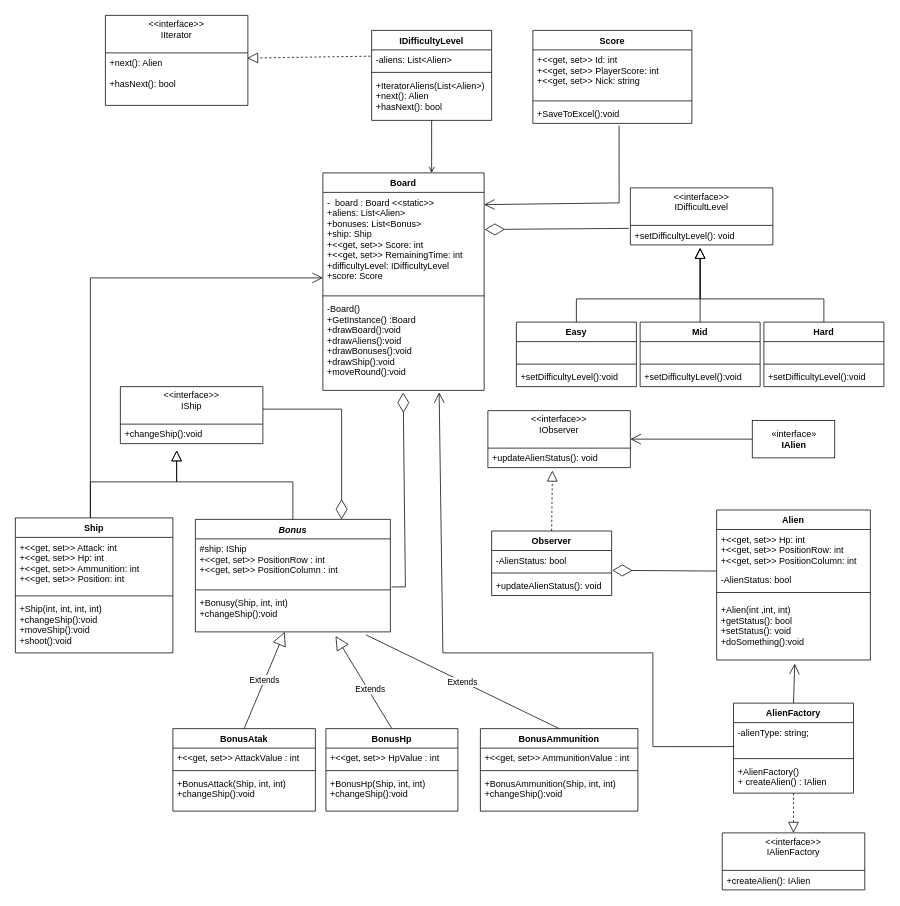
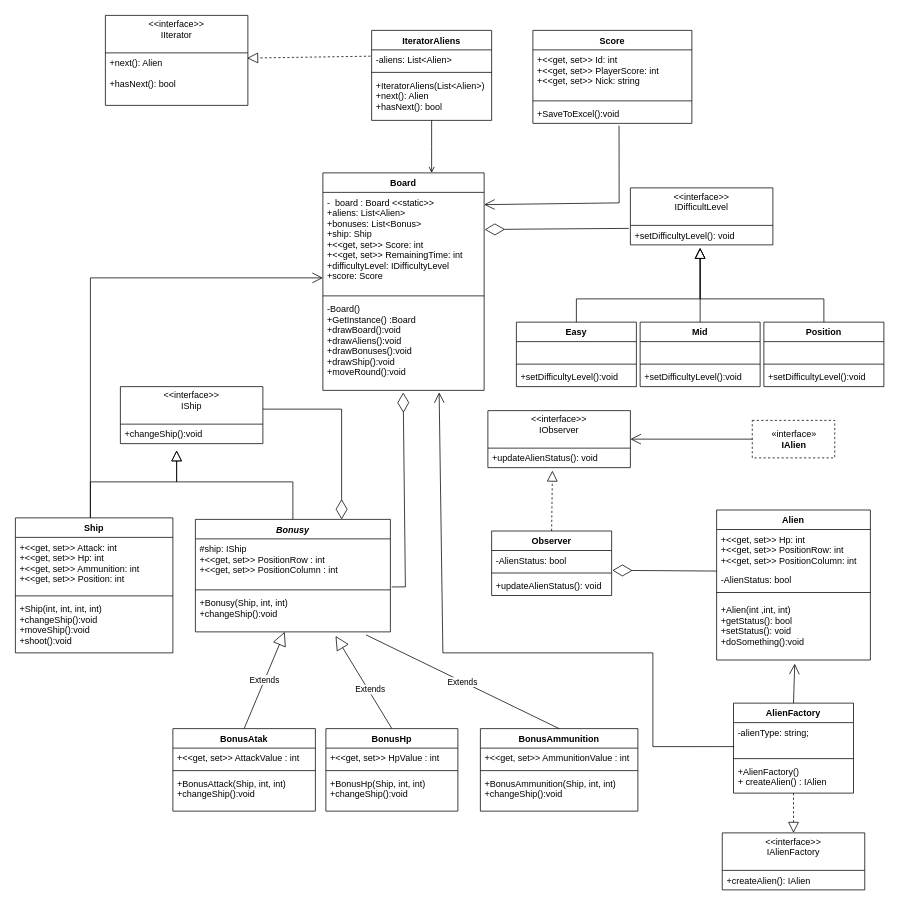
(431, 41) -> (431, 41)
(824, 332) -> (824, 332)
(794, 439) -> (794, 439)
(293, 530) -> (293, 530)
